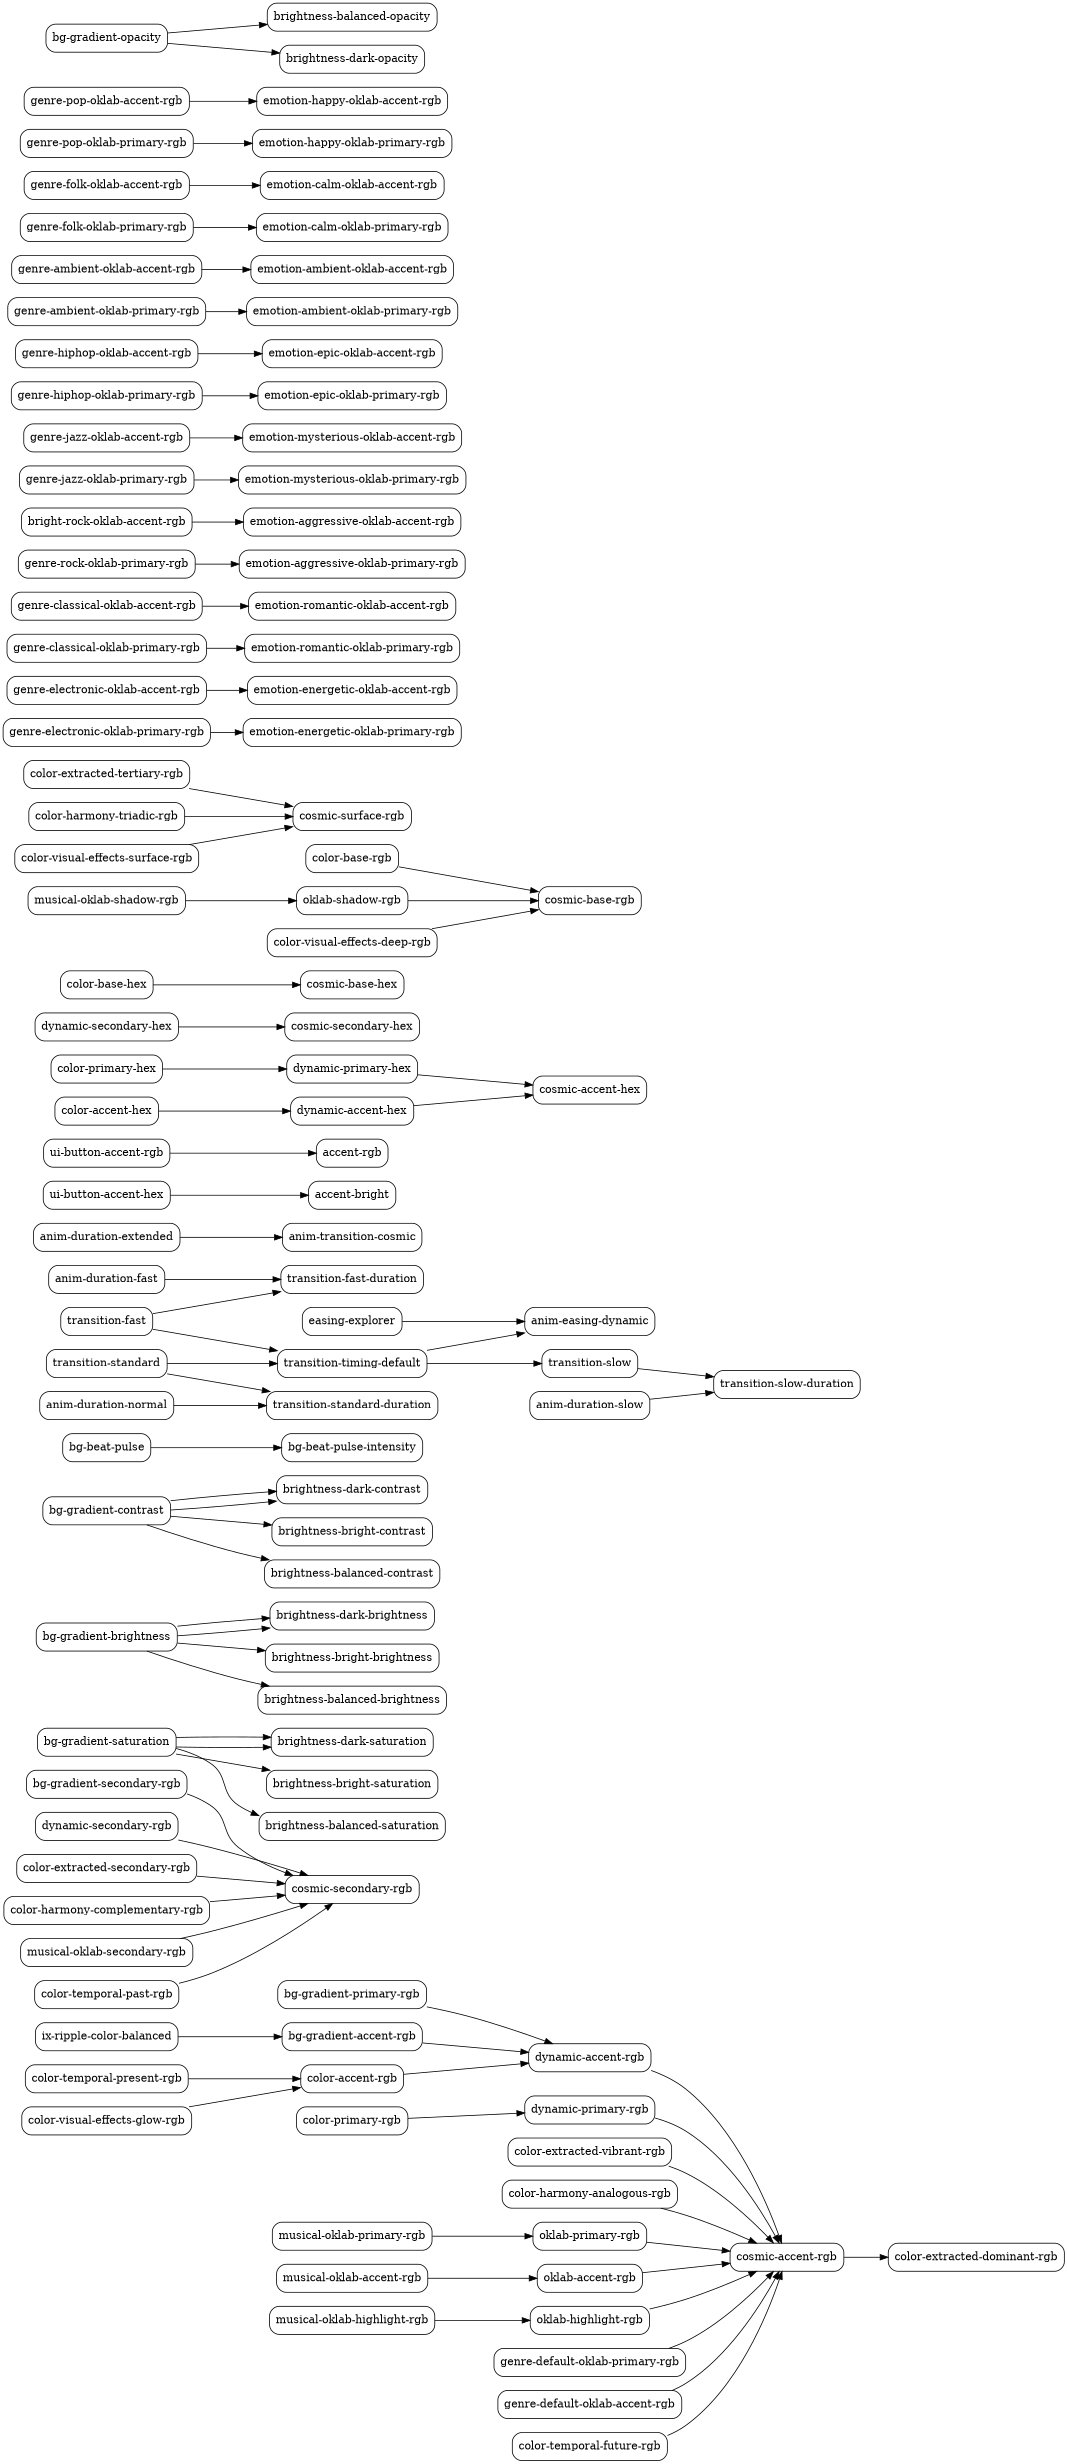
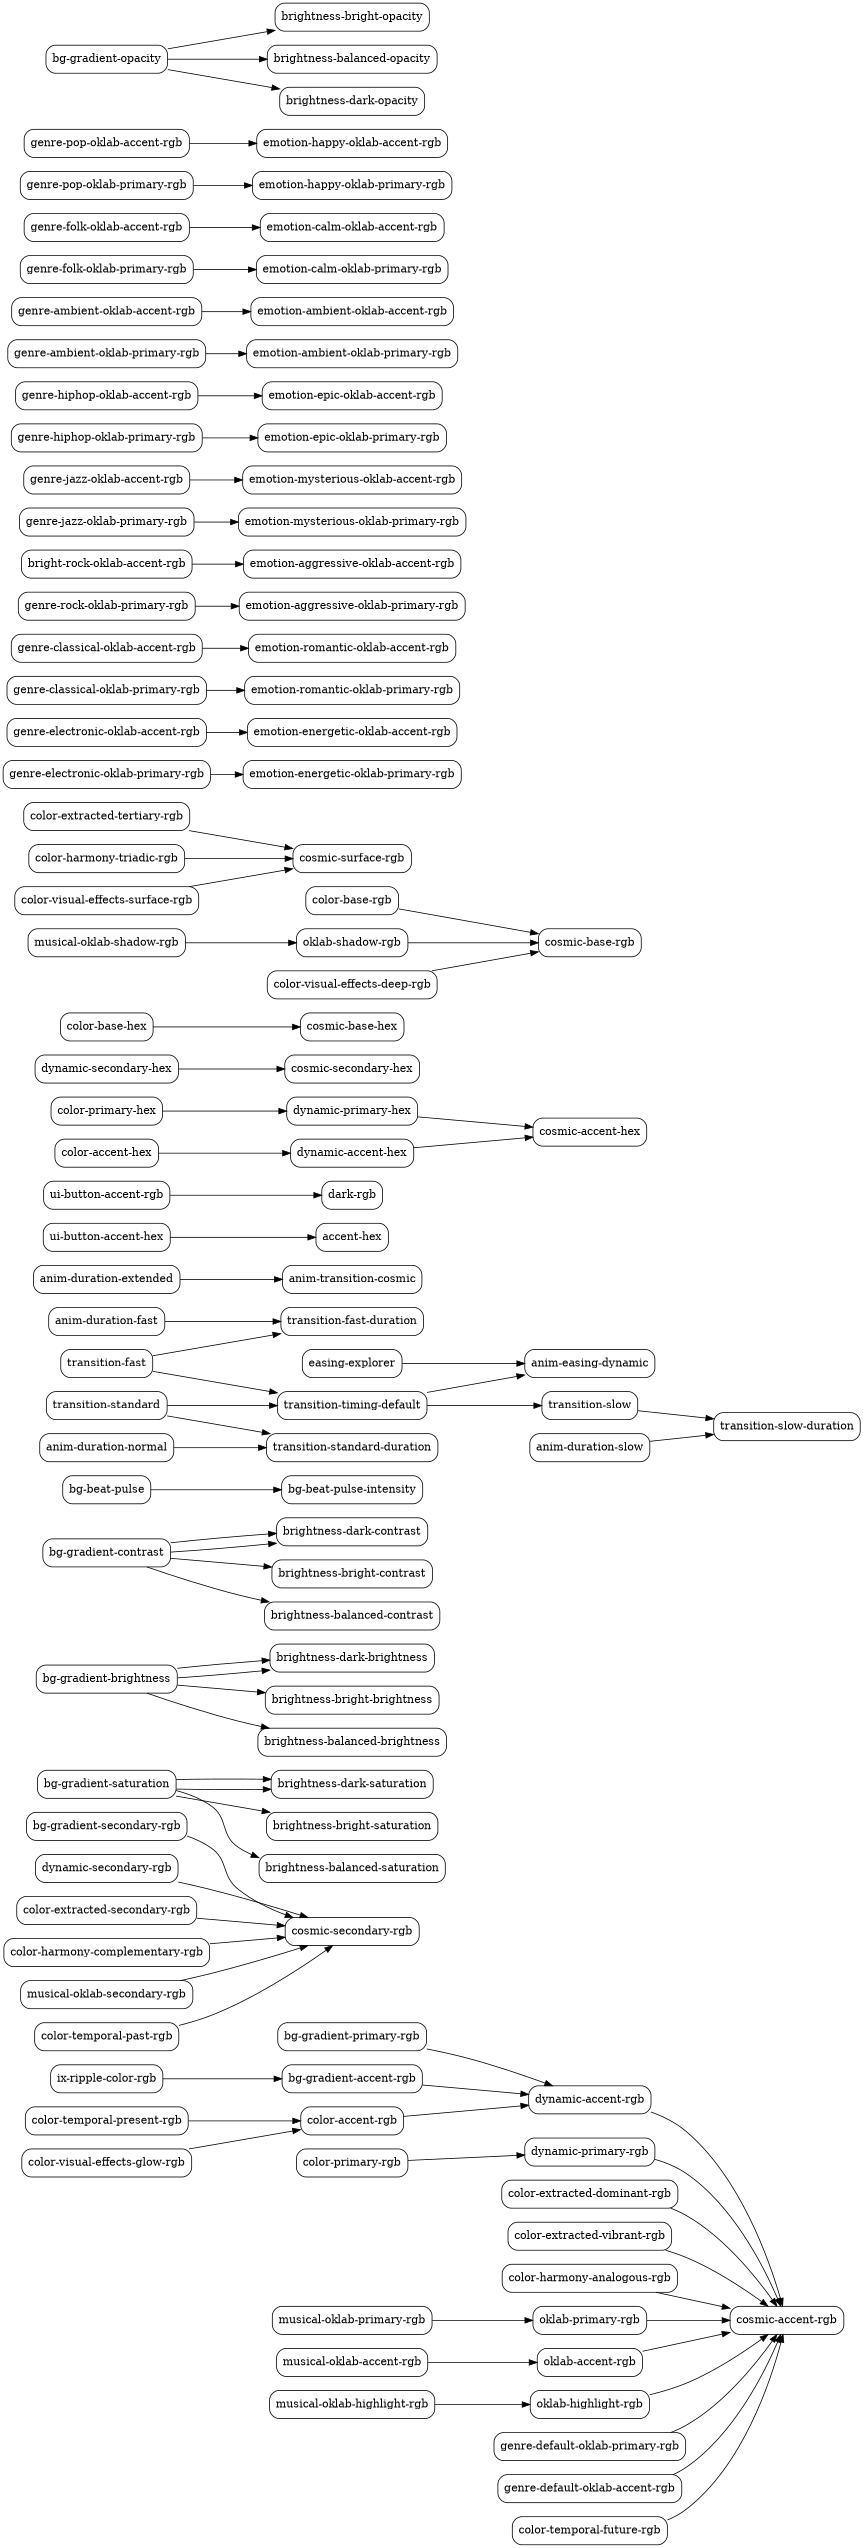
none -> (352, 17)
(352, 1153) -> (352, 1195)
(352, 1195) -> (352, 1237)
(107, 2037) -> (107, 2079)
(862, 2257) -> (727, 2247)
